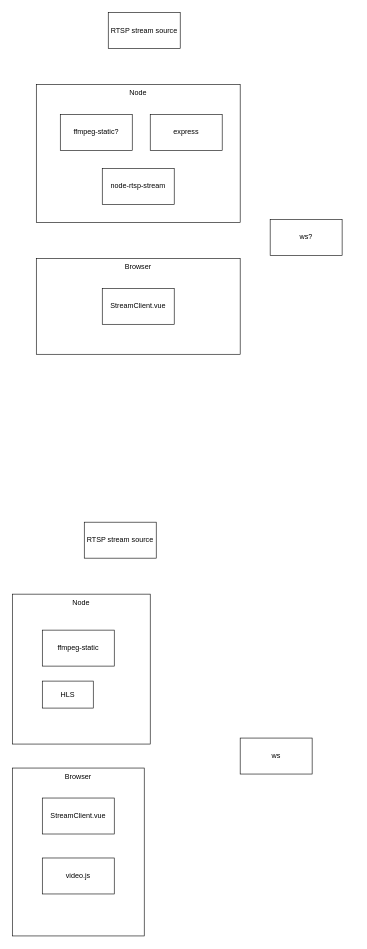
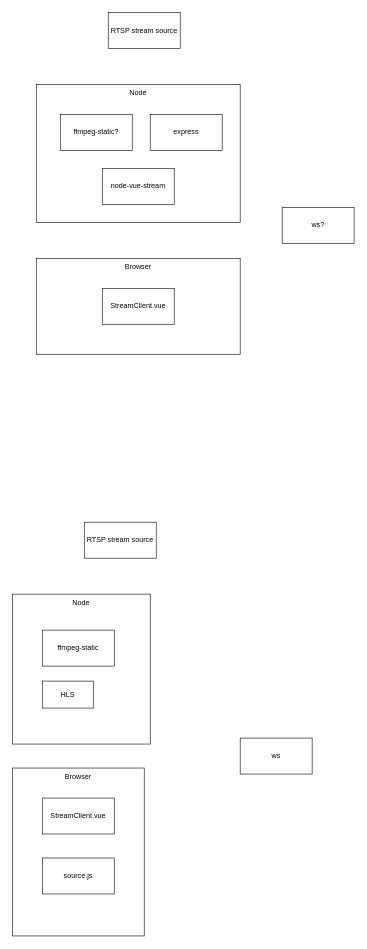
(138, 186) -> (138, 186)
(306, 237) -> (318, 225)
(78, 876) -> (78, 876)
